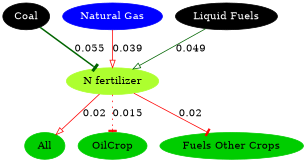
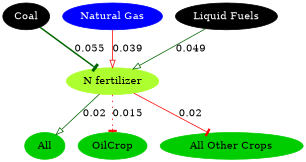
(81, 112) -> (81, 112)
(232, 146) -> (232, 146)
